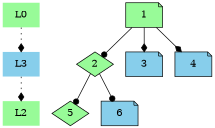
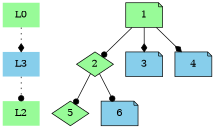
(21, 86) -> (21, 86)
